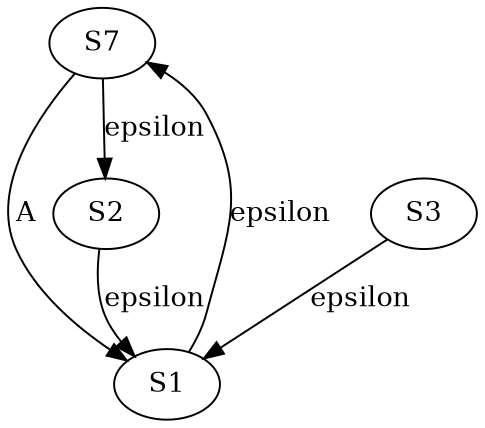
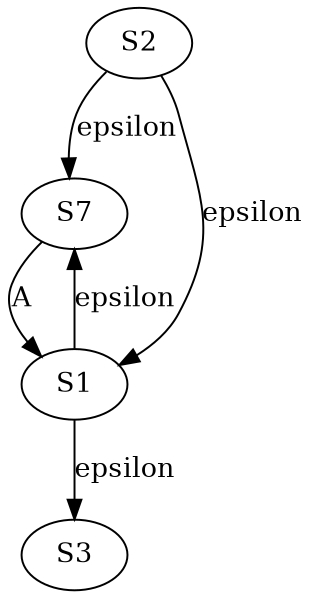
(104, 119) -> (78, 111)
(304, 294) -> (75, 460)
